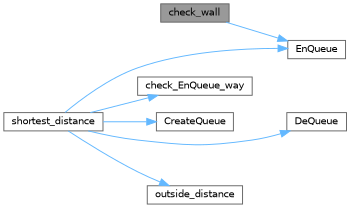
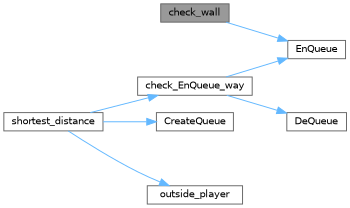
(165, 60) -> (252, 69)
(184, 144) -> (252, 103)
(195, 195) -> (195, 195)
